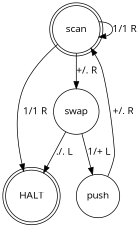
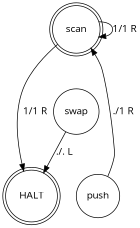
(76, 67) -> none
(124, 112) -> (124, 112)
(86, 151) -> none
